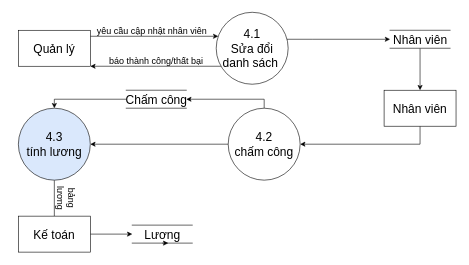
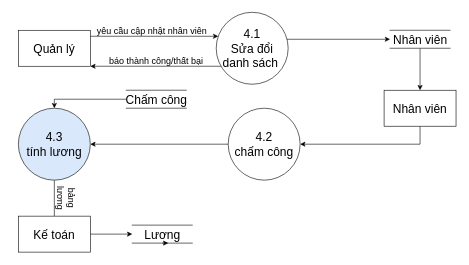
(264, 99) -> none
